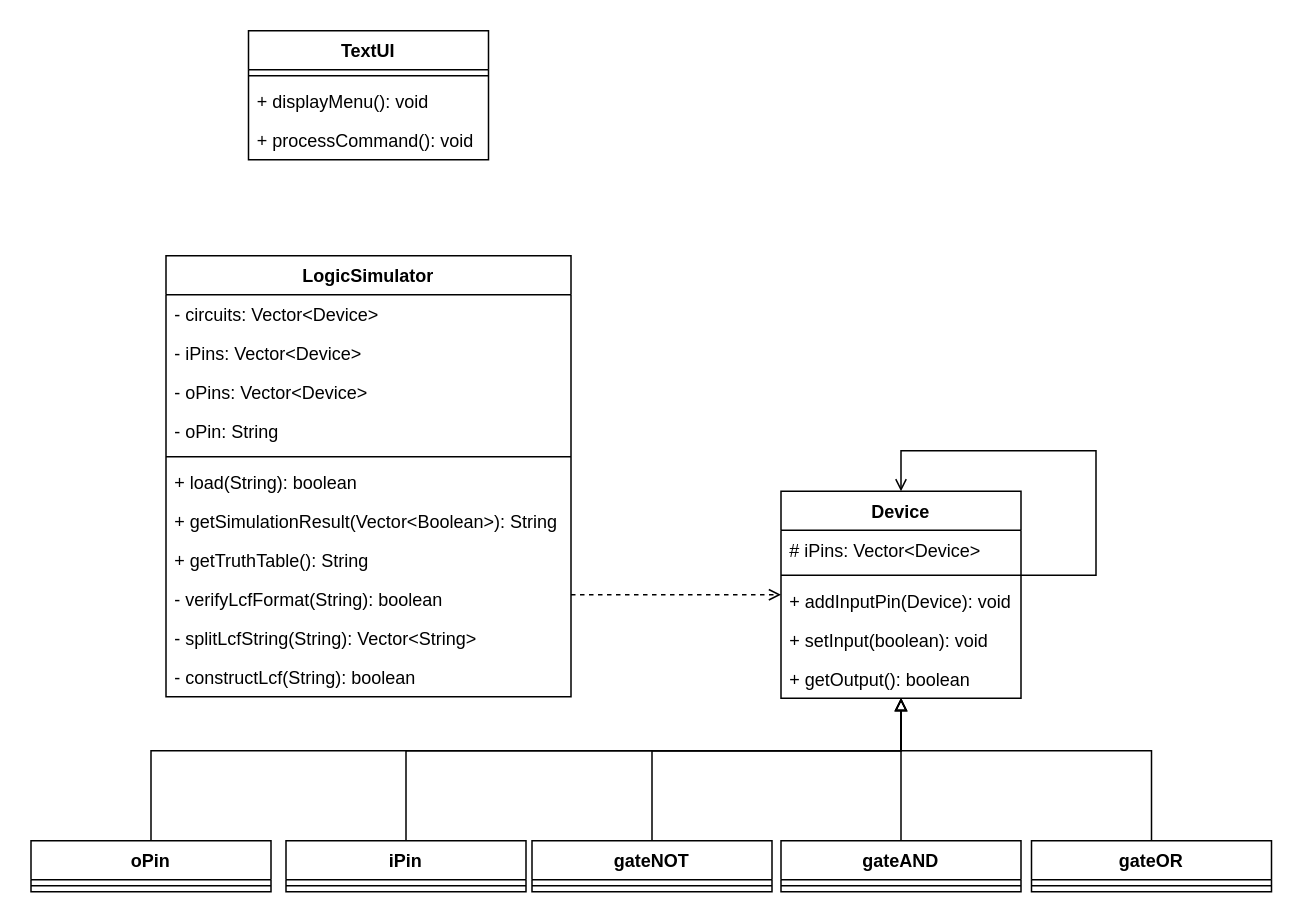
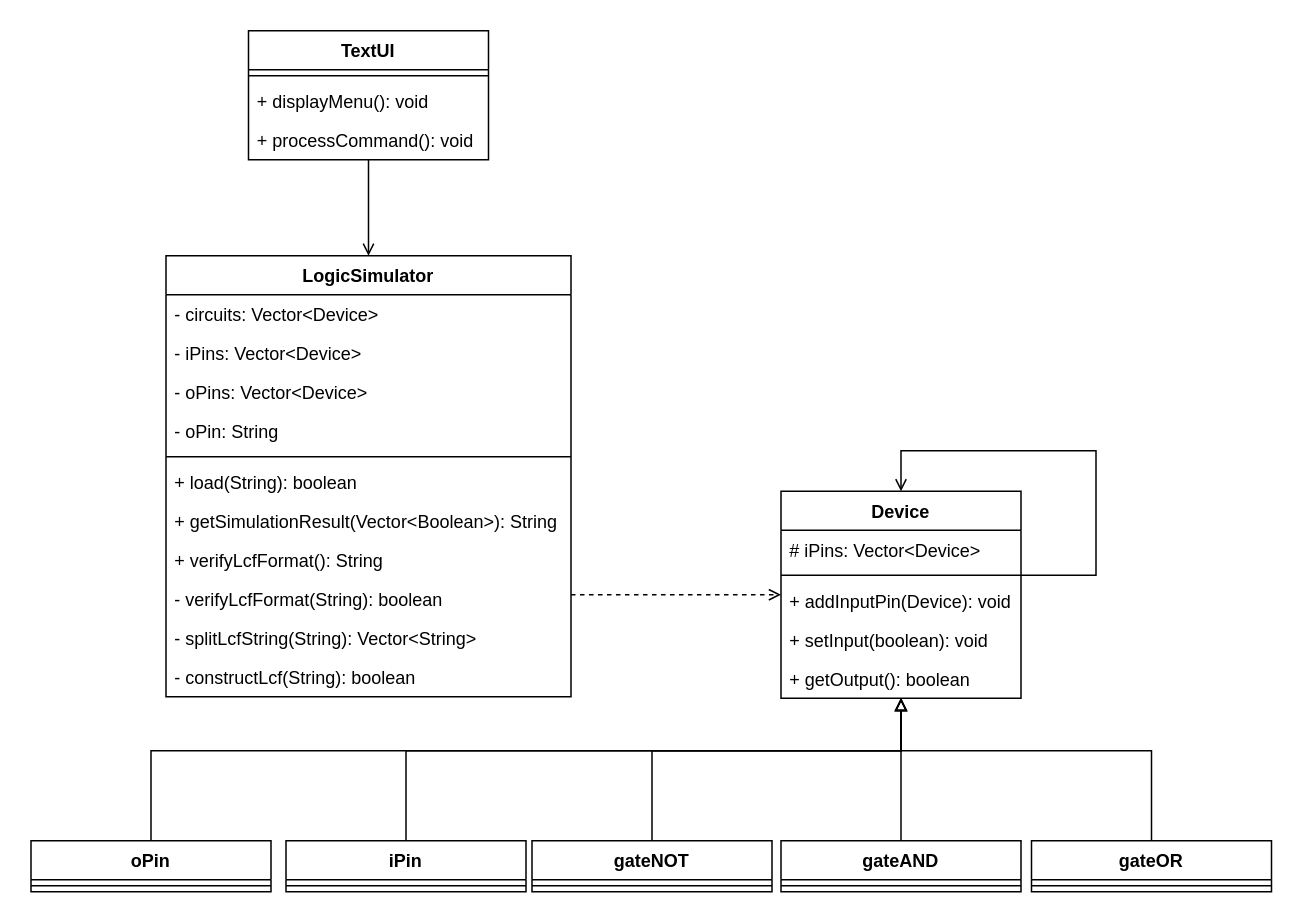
none -> (368, 207)
(288, 561) -> (298, 561)
